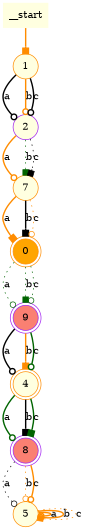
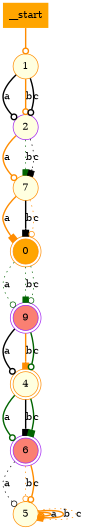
(26, 15) -> (26, 15)
(26, 37) -> (26, 38)
(26, 451) -> (26, 451)
